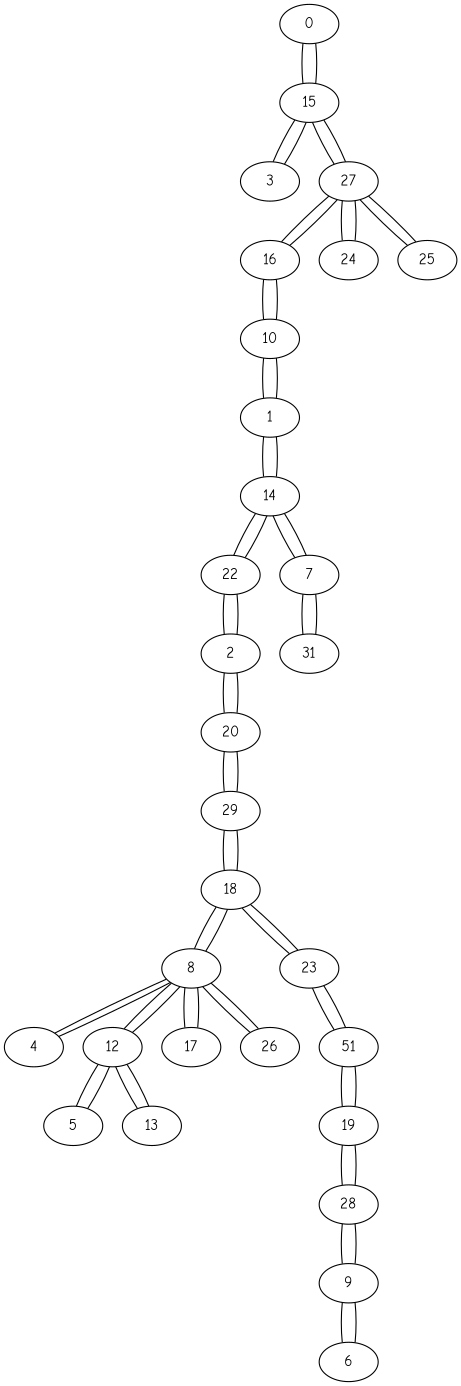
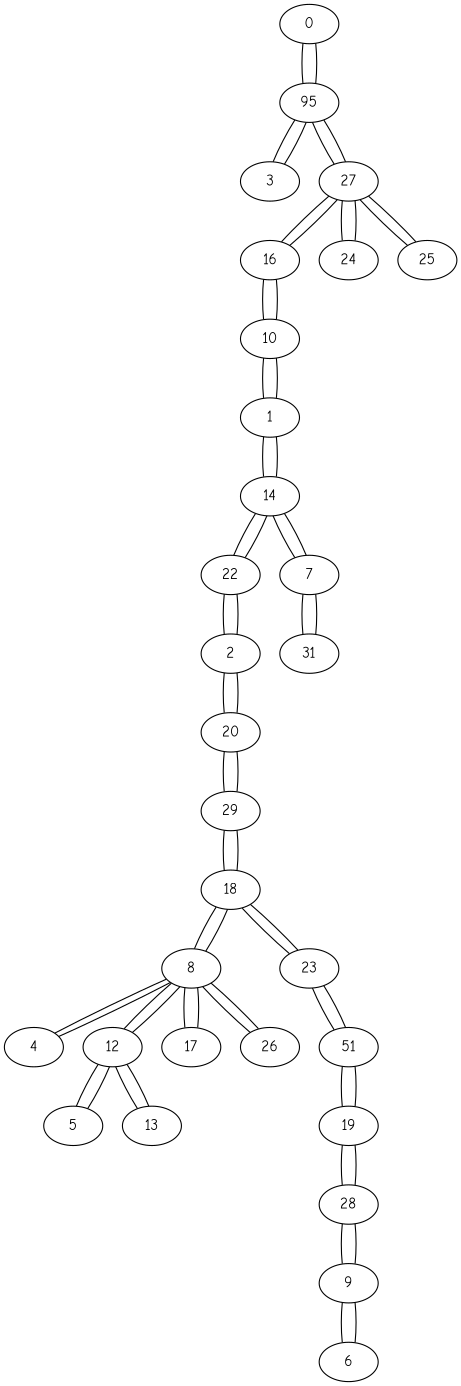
(309, 103) -> (309, 103)
